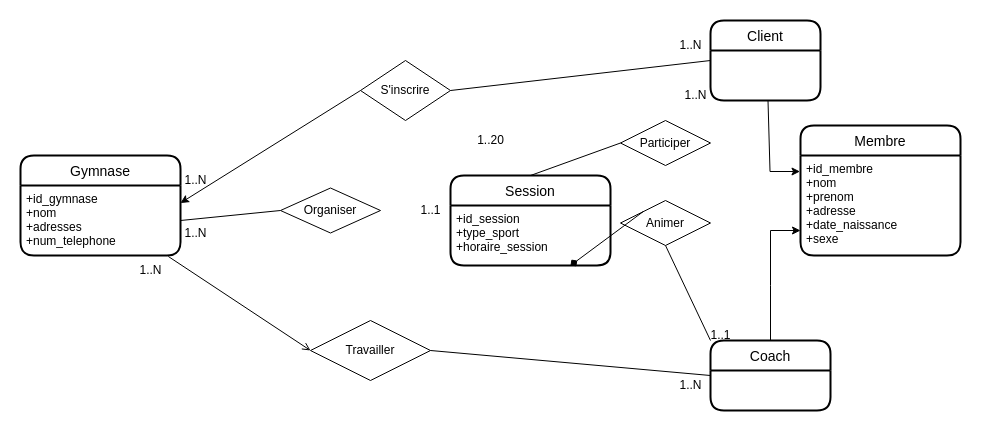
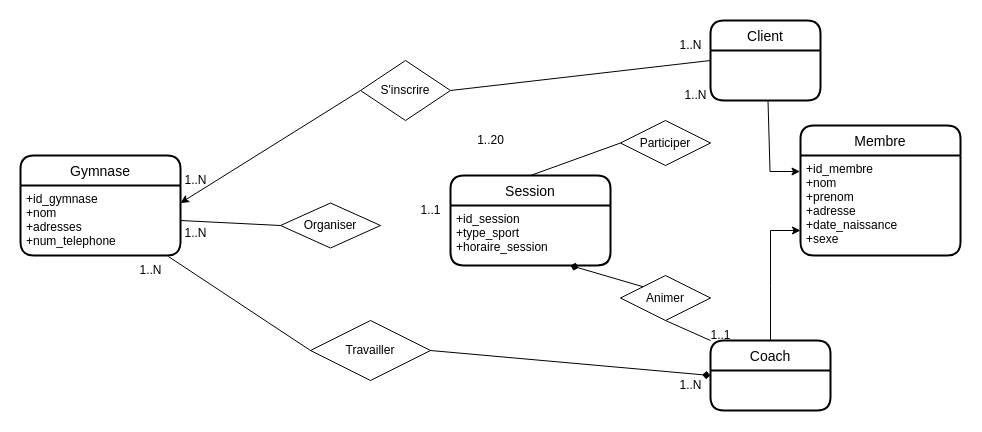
(331, 211) -> (331, 226)
(666, 223) -> (666, 298)
(305, 347) -> (306, 348)
(704, 375) -> (702, 375)
